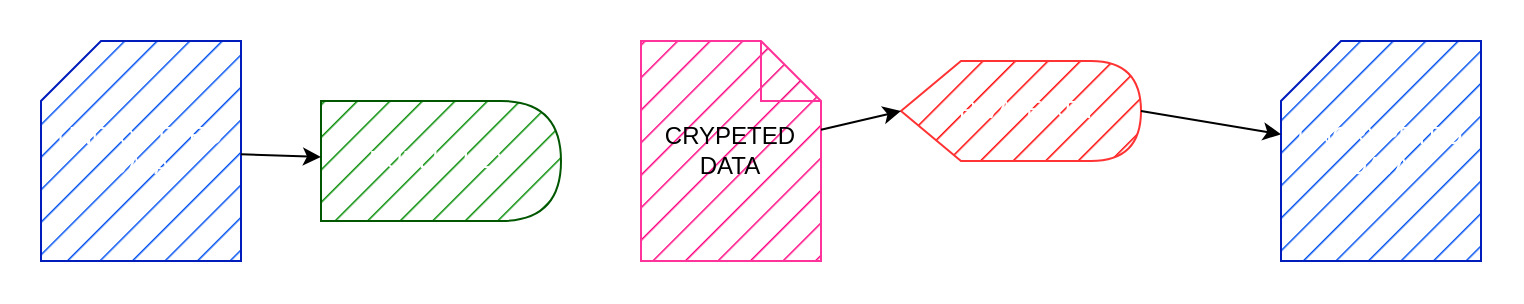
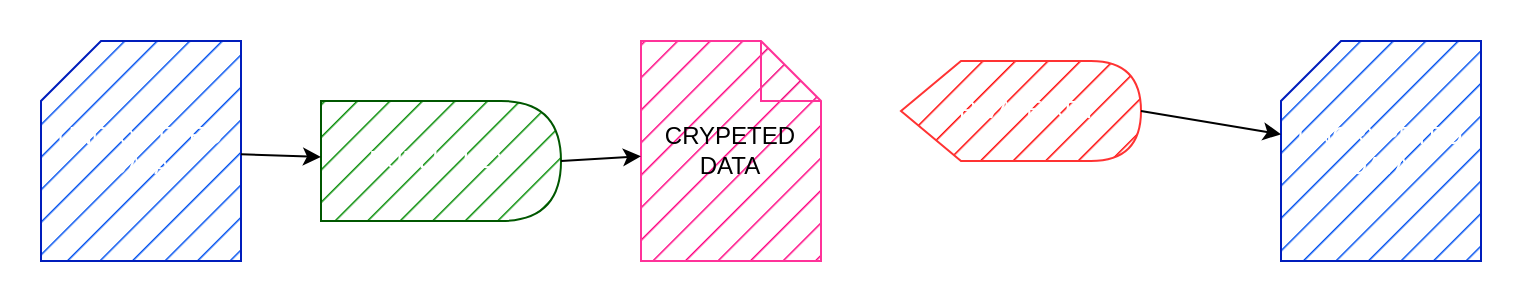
(854, 122) -> none
none -> (594, 159)
